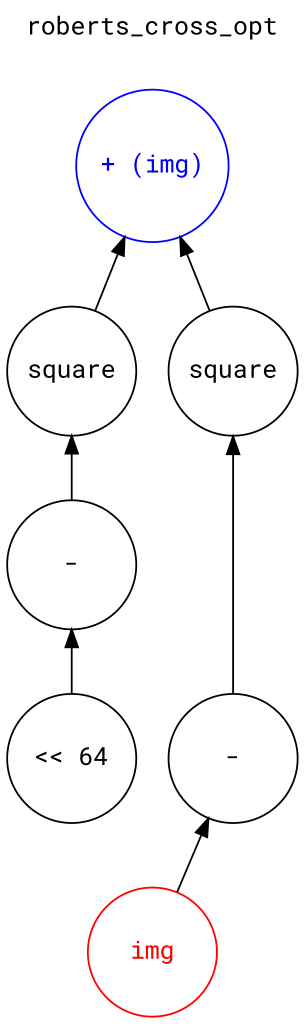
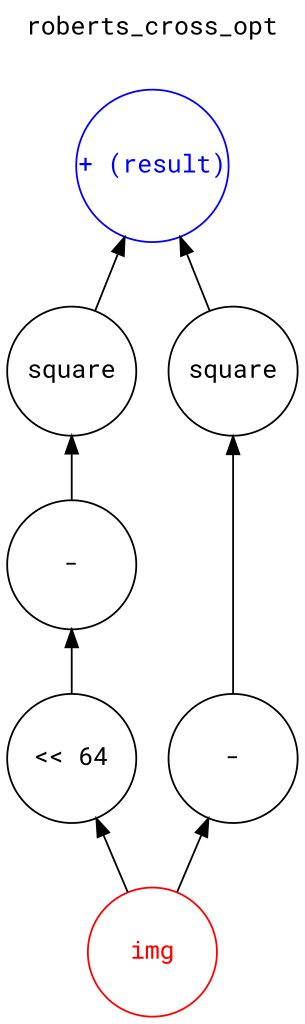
(152, 166) -> (152, 166)
none -> (116, 864)
